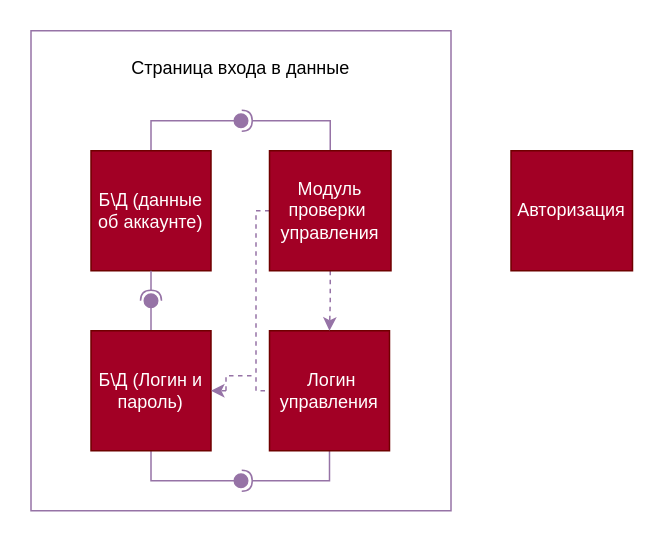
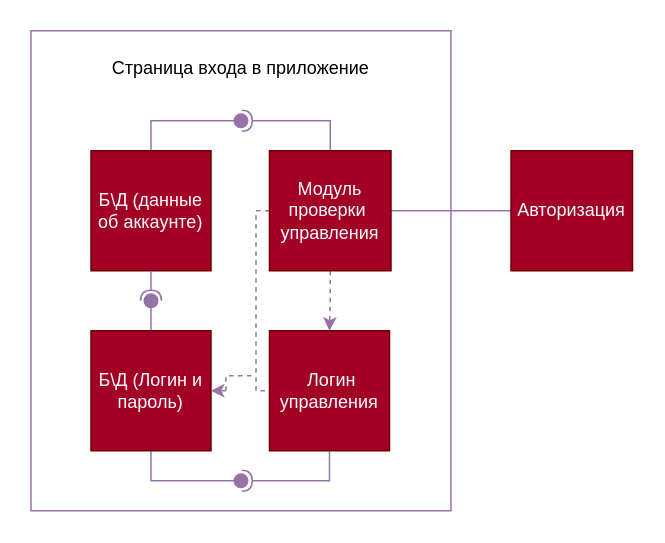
(241, 68) -> (241, 68)
none -> (451, 211)
